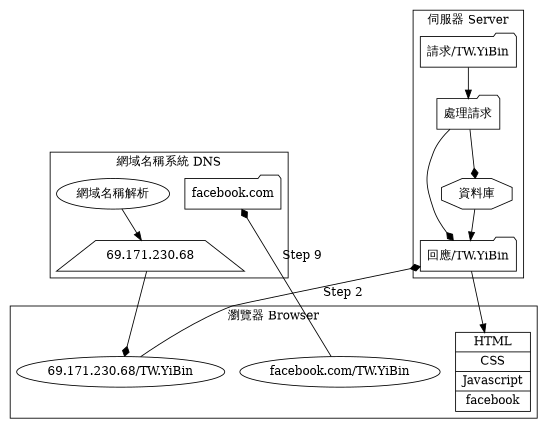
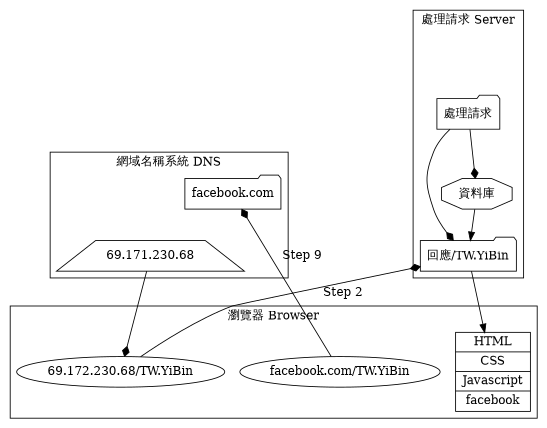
(468, 20) -> (468, 20)
(468, 52) -> none
(113, 194) -> none
(121, 372) -> (121, 372)
